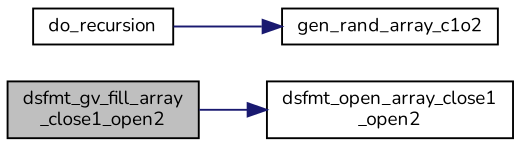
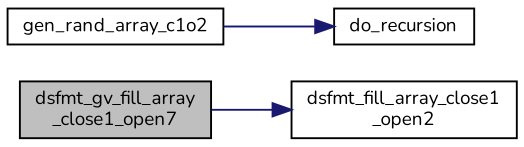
(218, 27) -> (269, 27)
(103, 110) -> (115, 110)
(390, 110) -> (404, 110)
